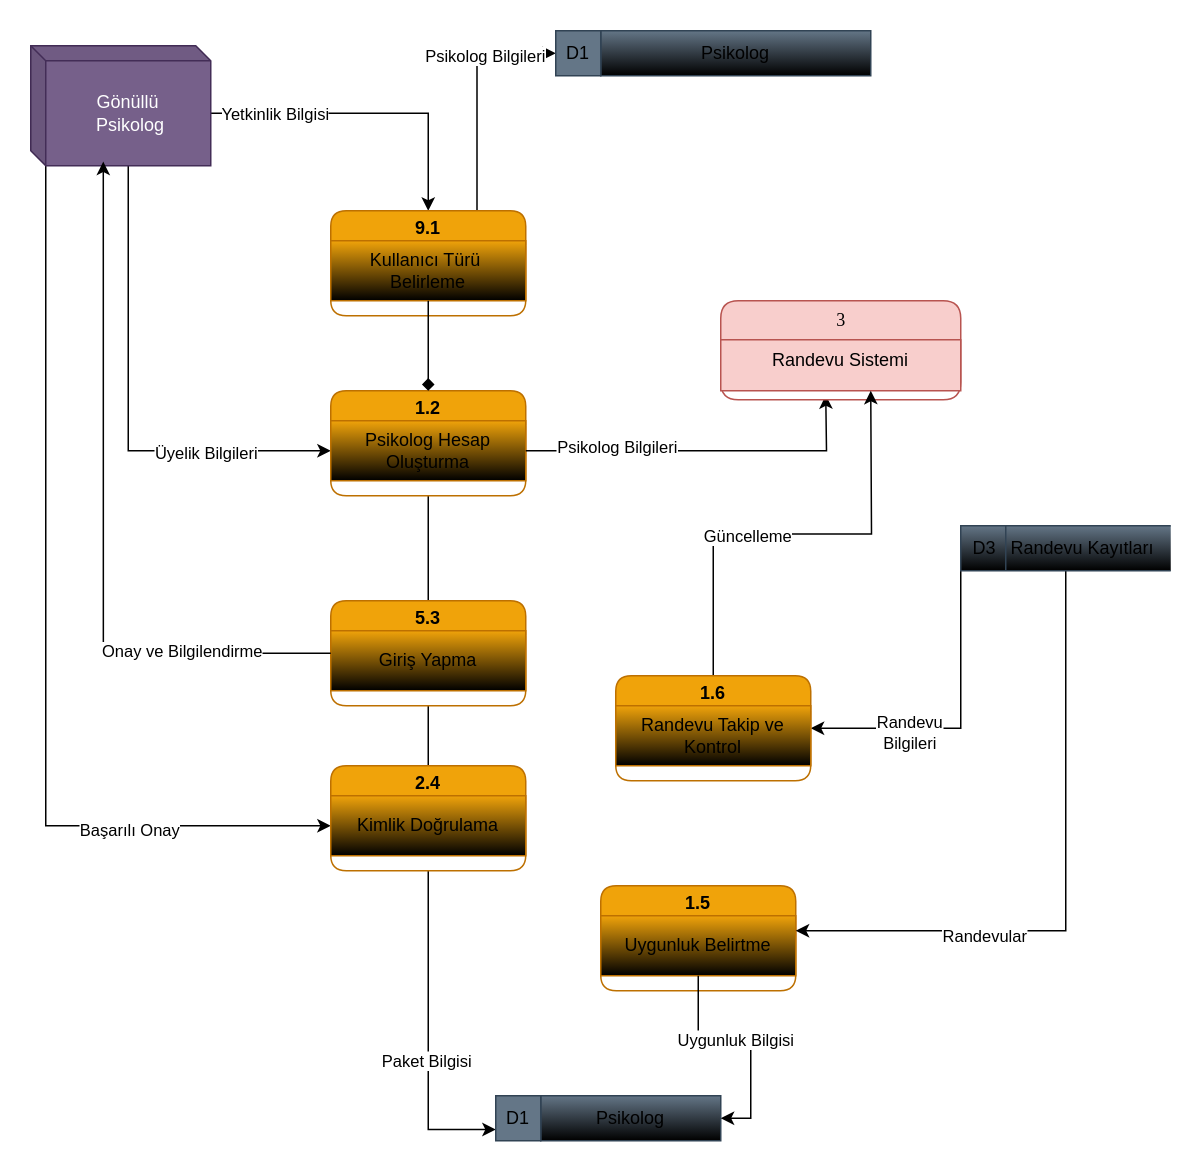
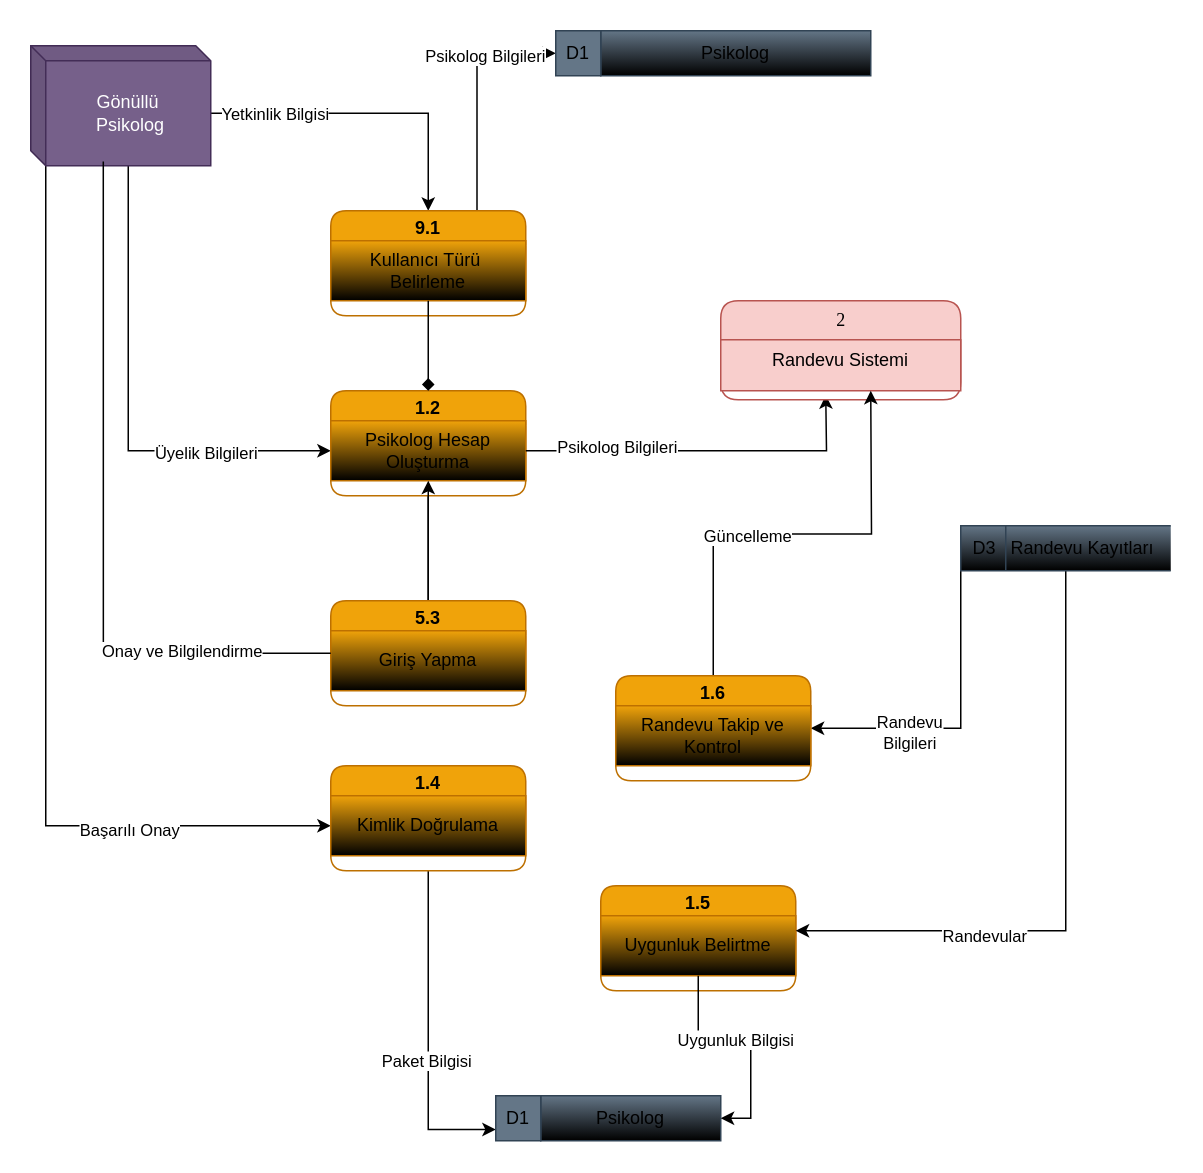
(103, 173) -> (103, 169)
(842, 320) -> (842, 320)
(428, 737) -> (428, 492)
(428, 784) -> (428, 784)
